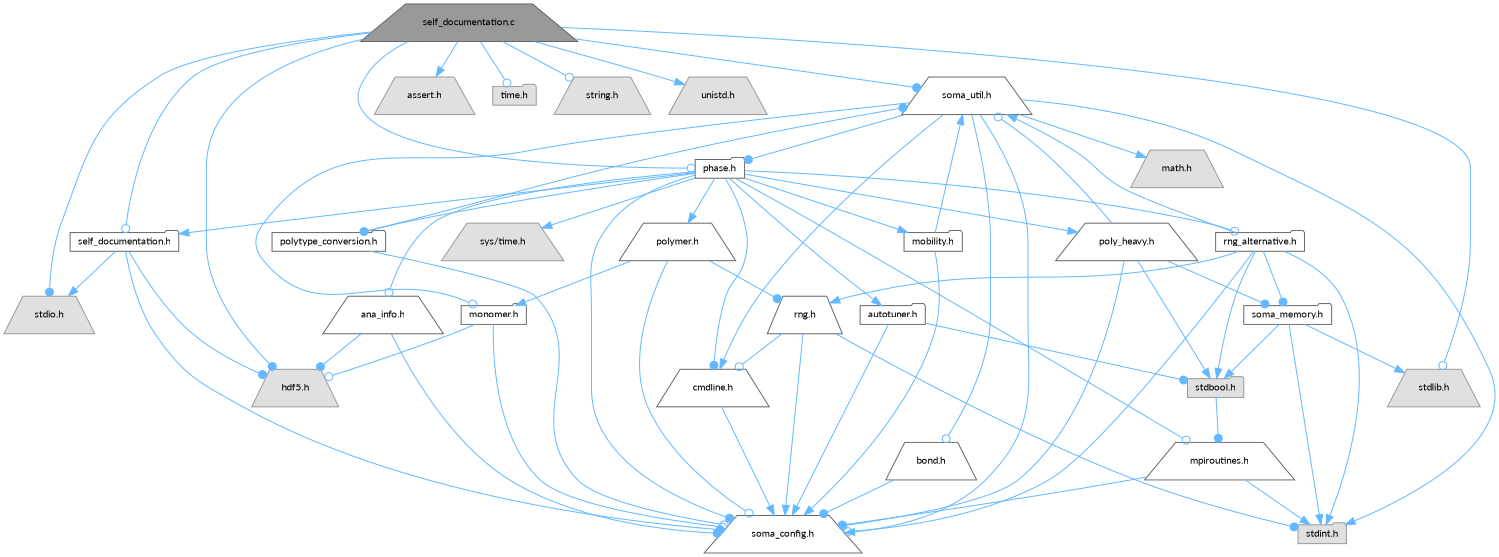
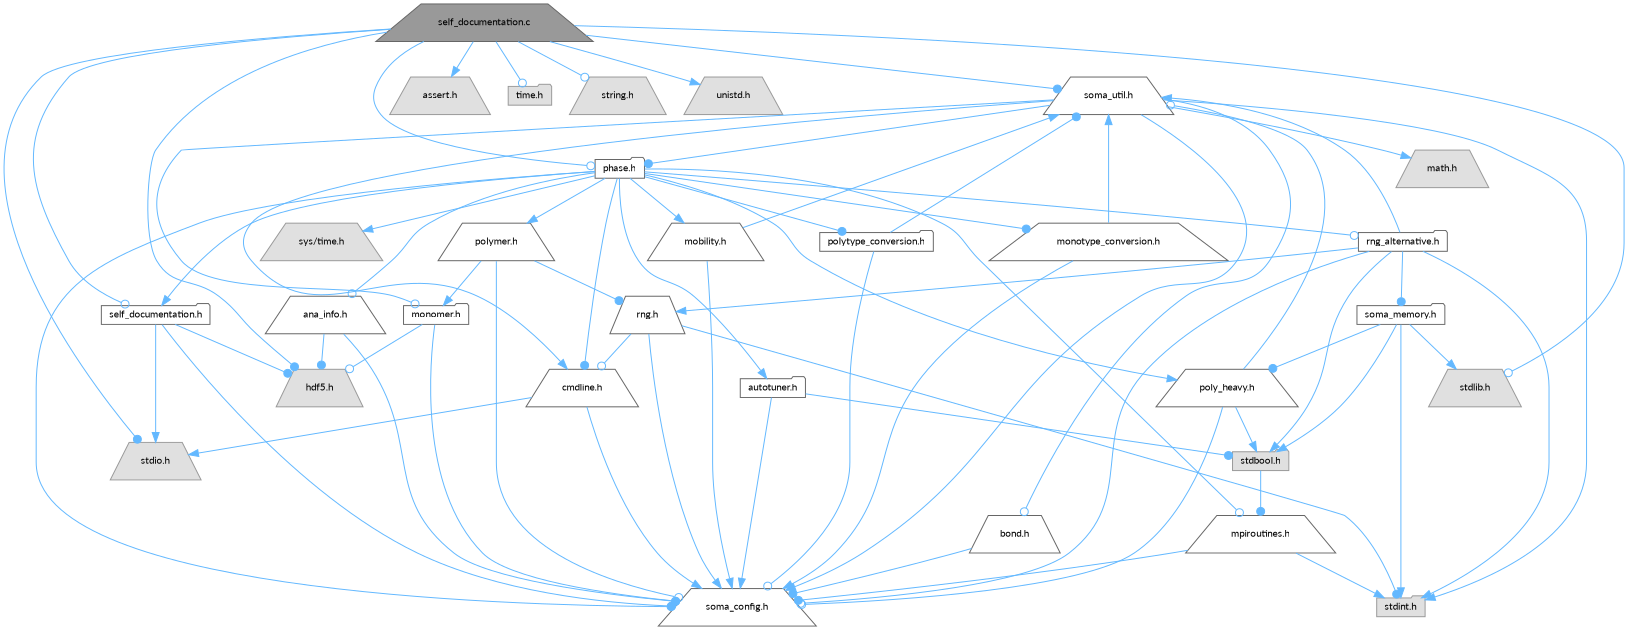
(933, 242) -> (706, 242)
none -> (1109, 242)
(1214, 282) -> (1336, 342)
none -> (365, 425)
